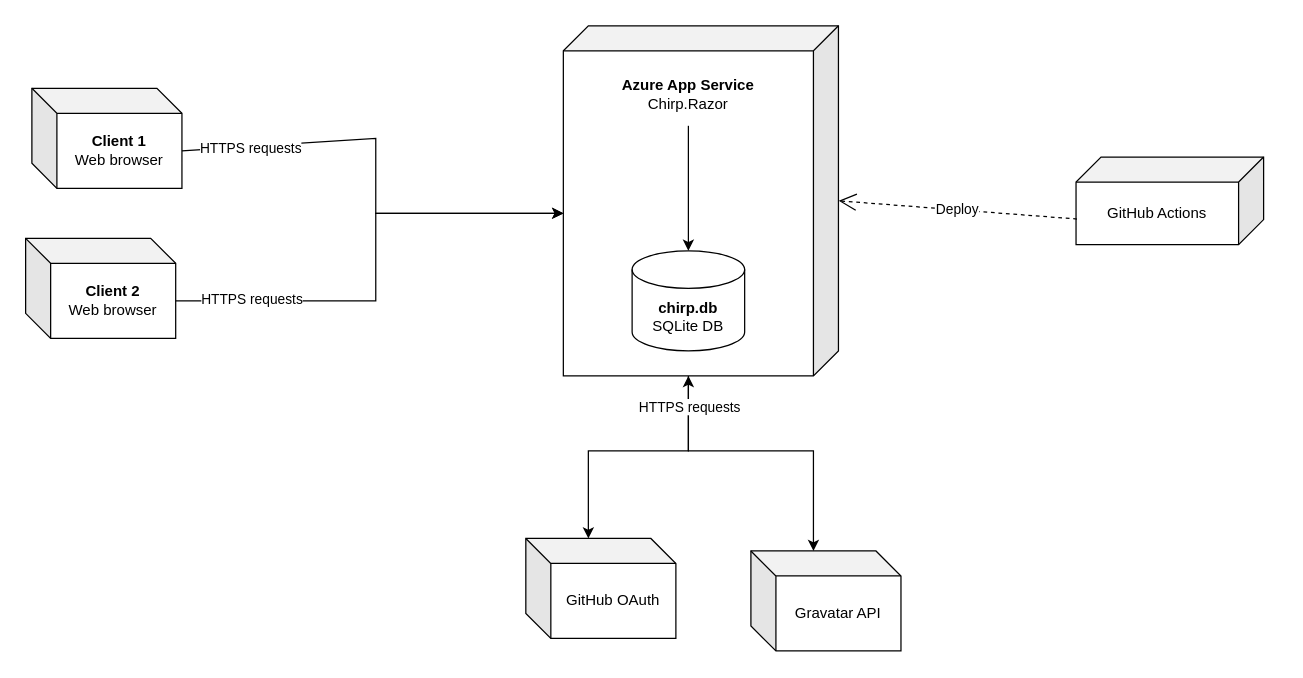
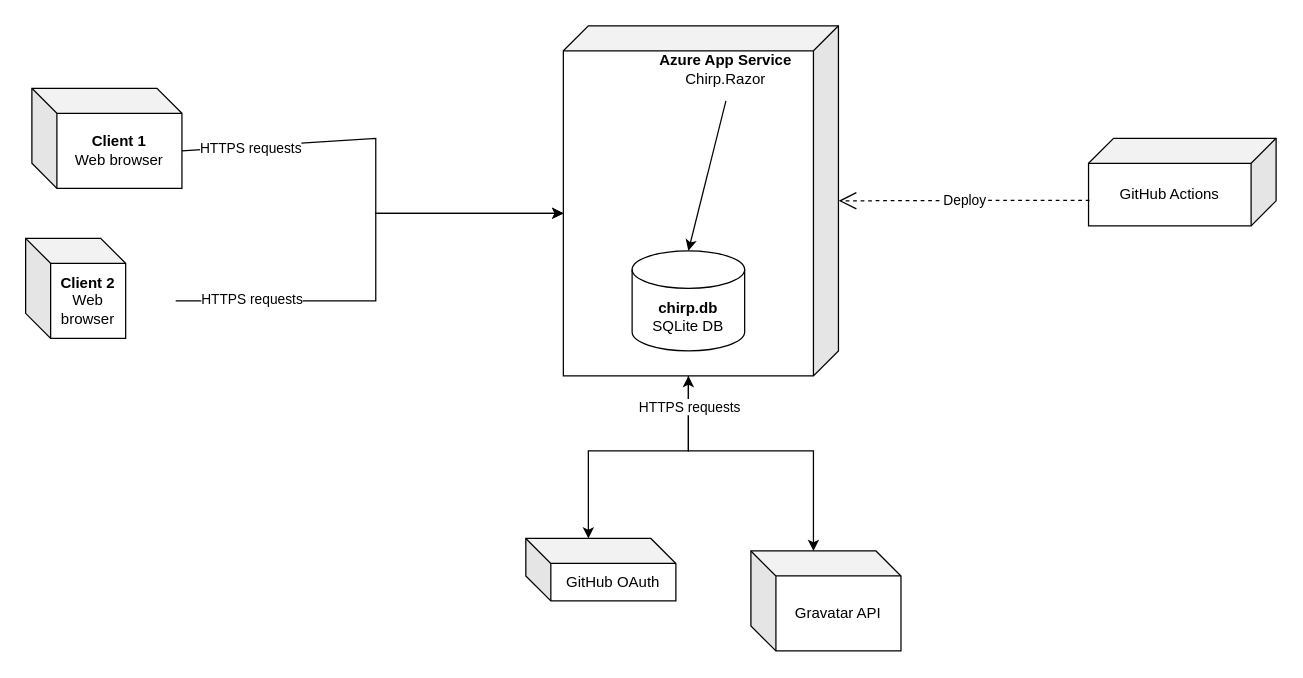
(688, 94) -> (726, 69)
(1169, 201) -> (1182, 182)
(101, 288) -> (76, 288)
(601, 588) -> (601, 569)
